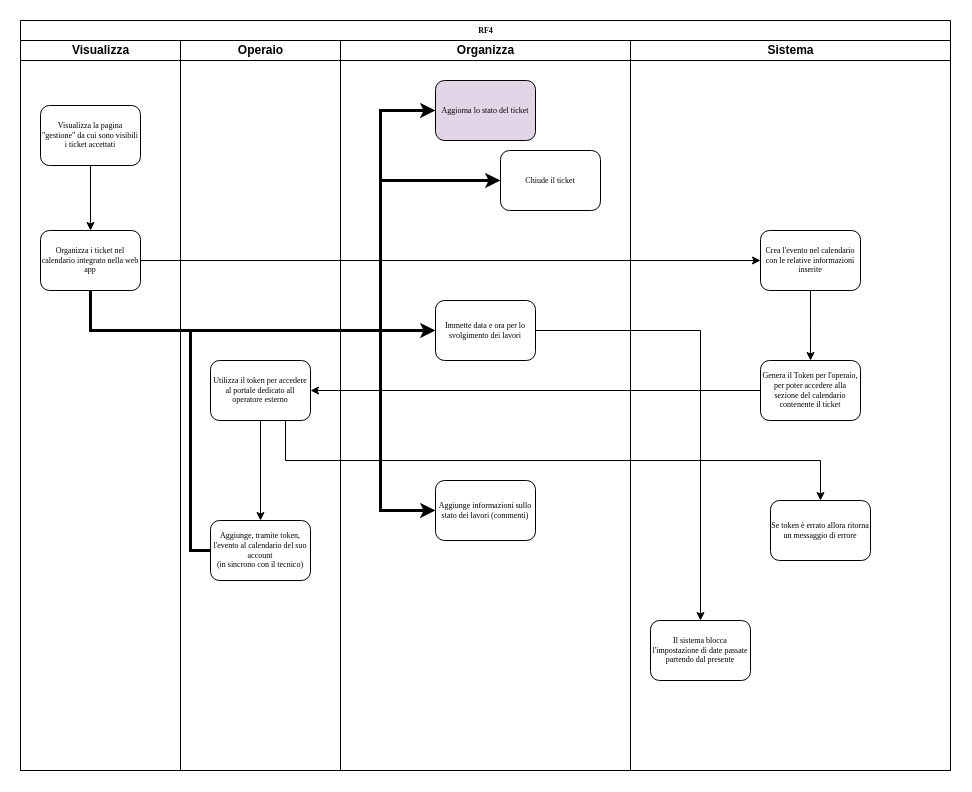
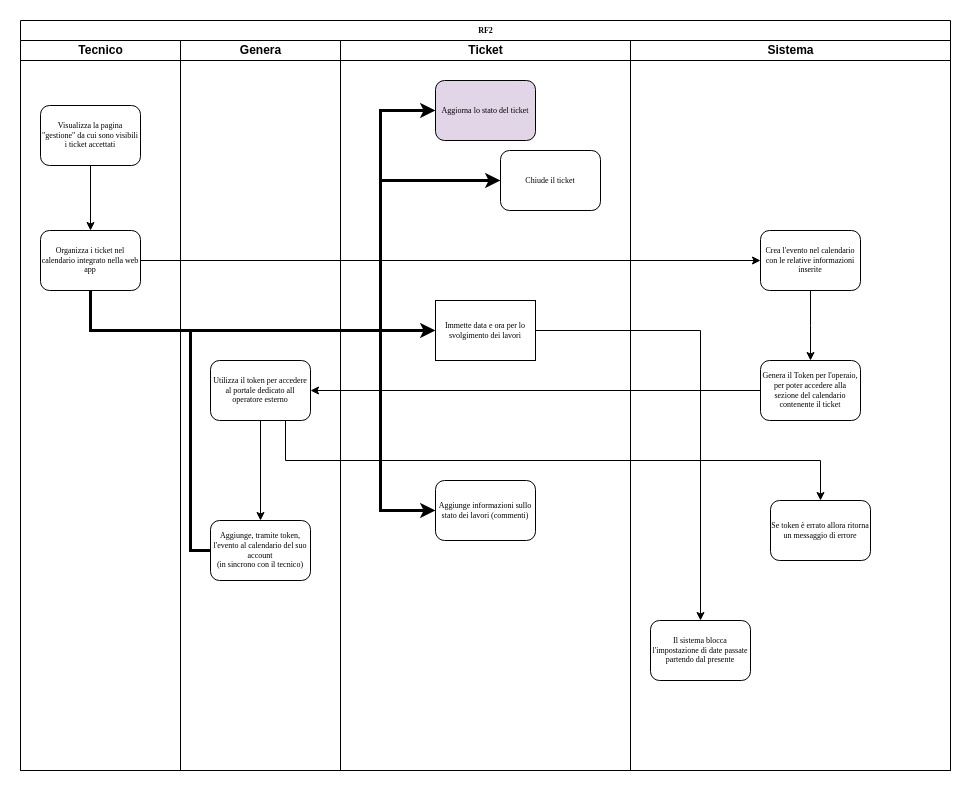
(486, 31) -> (486, 31)
(101, 51) -> (101, 51)
(261, 51) -> (261, 51)
(486, 51) -> (486, 51)
(486, 331) -> (486, 331)
